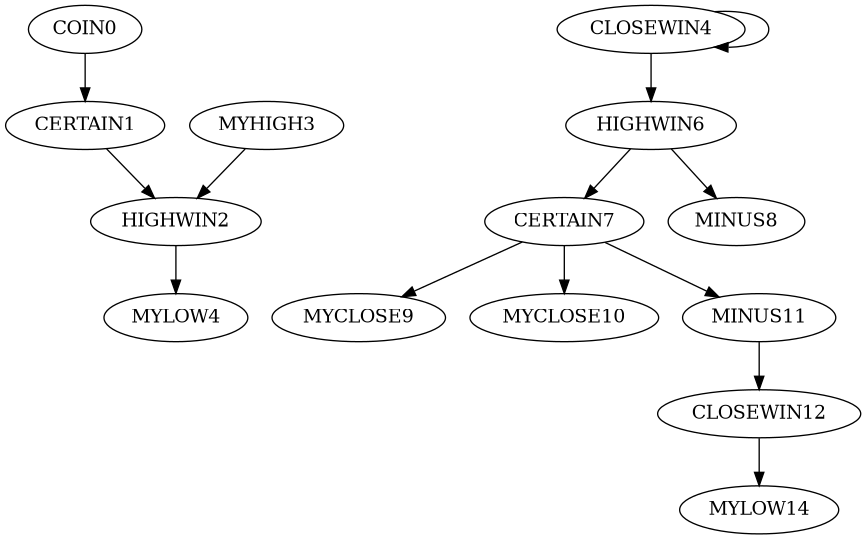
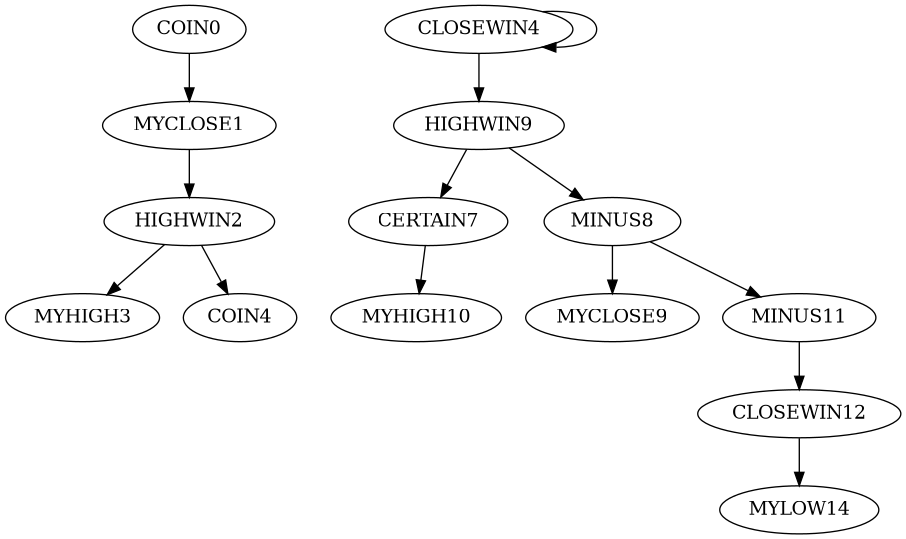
(85, 125) -> (189, 125)
(651, 125) -> (479, 125)
(226, 169) -> (141, 265)
(468, 267) -> (612, 263)
(656, 267) -> (699, 266)
(176, 318) -> (240, 318)
(564, 318) -> (416, 318)
